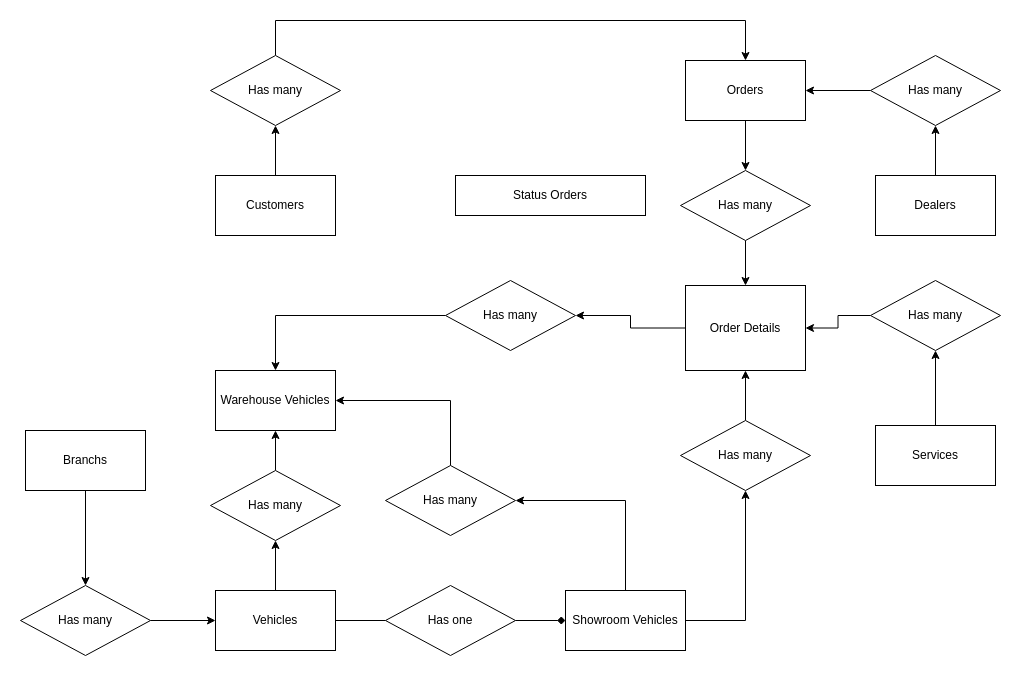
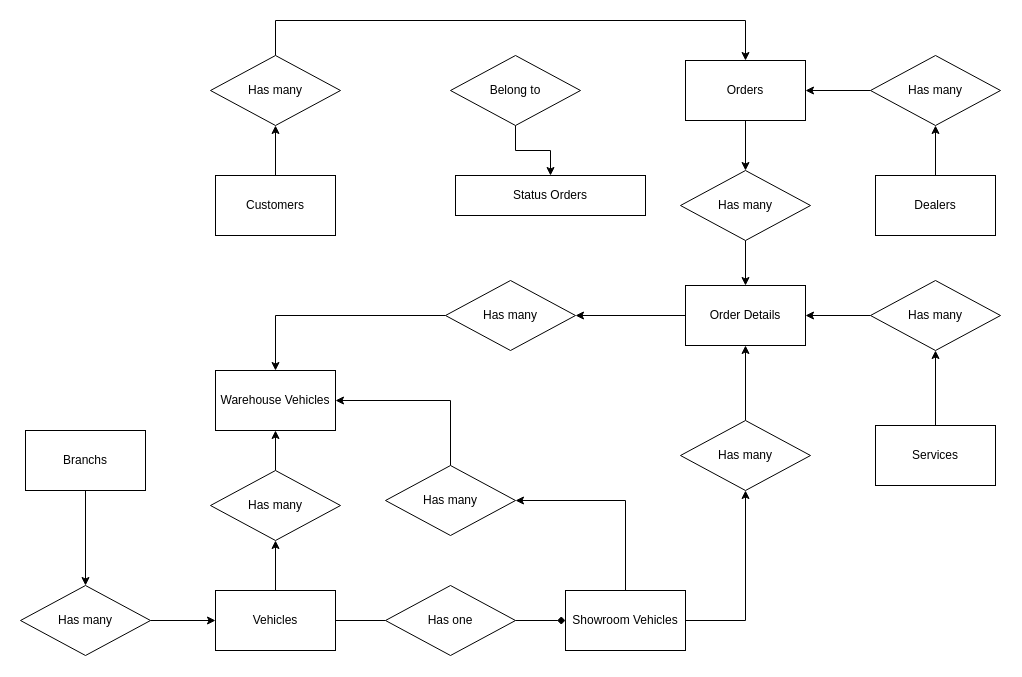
none -> (516, 91)
none -> (530, 151)
(746, 328) -> (746, 316)
